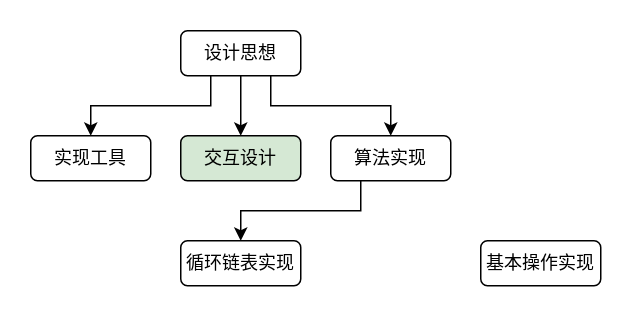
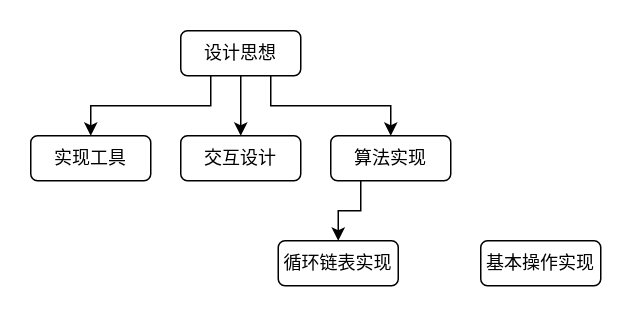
(241, 158) -> (241, 158)
(241, 263) -> (338, 263)
